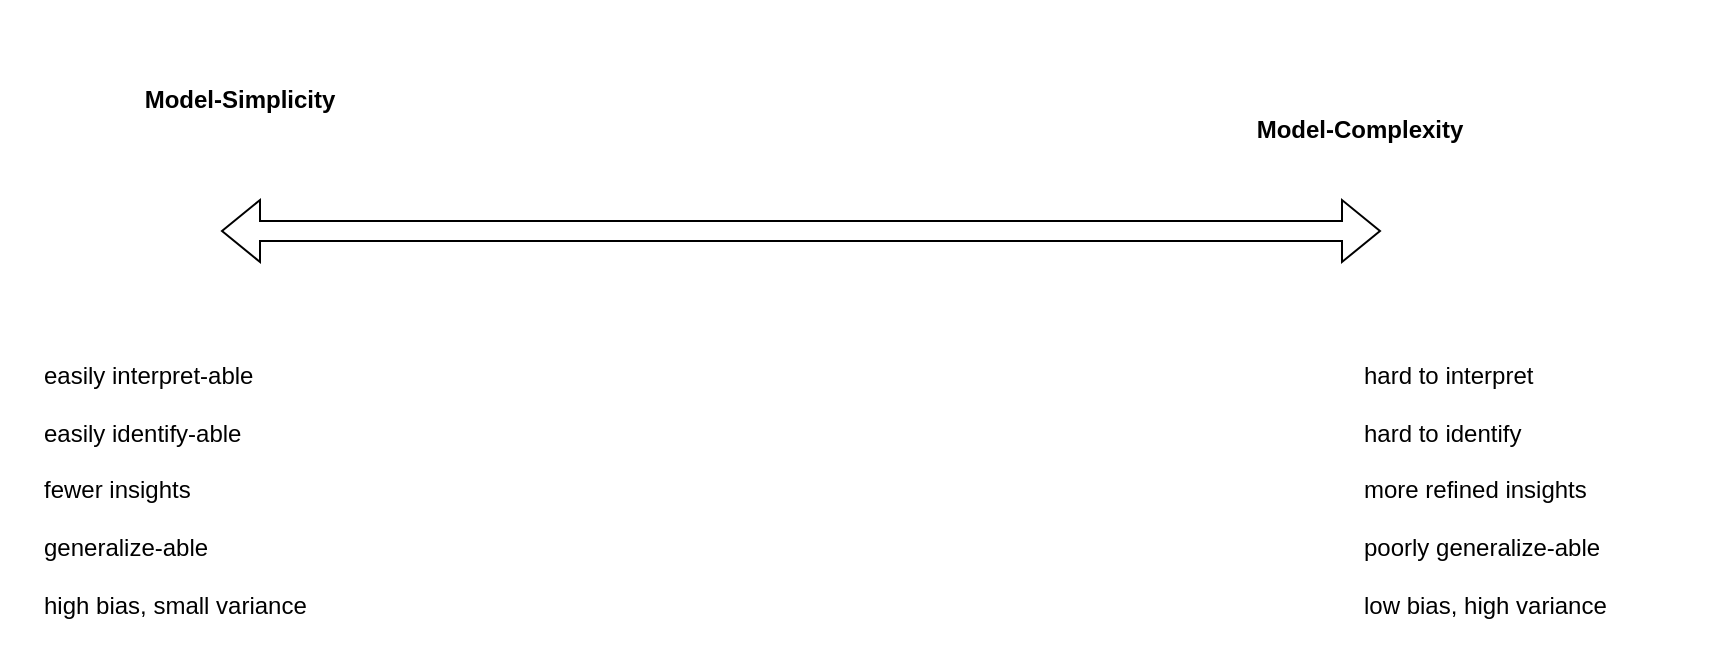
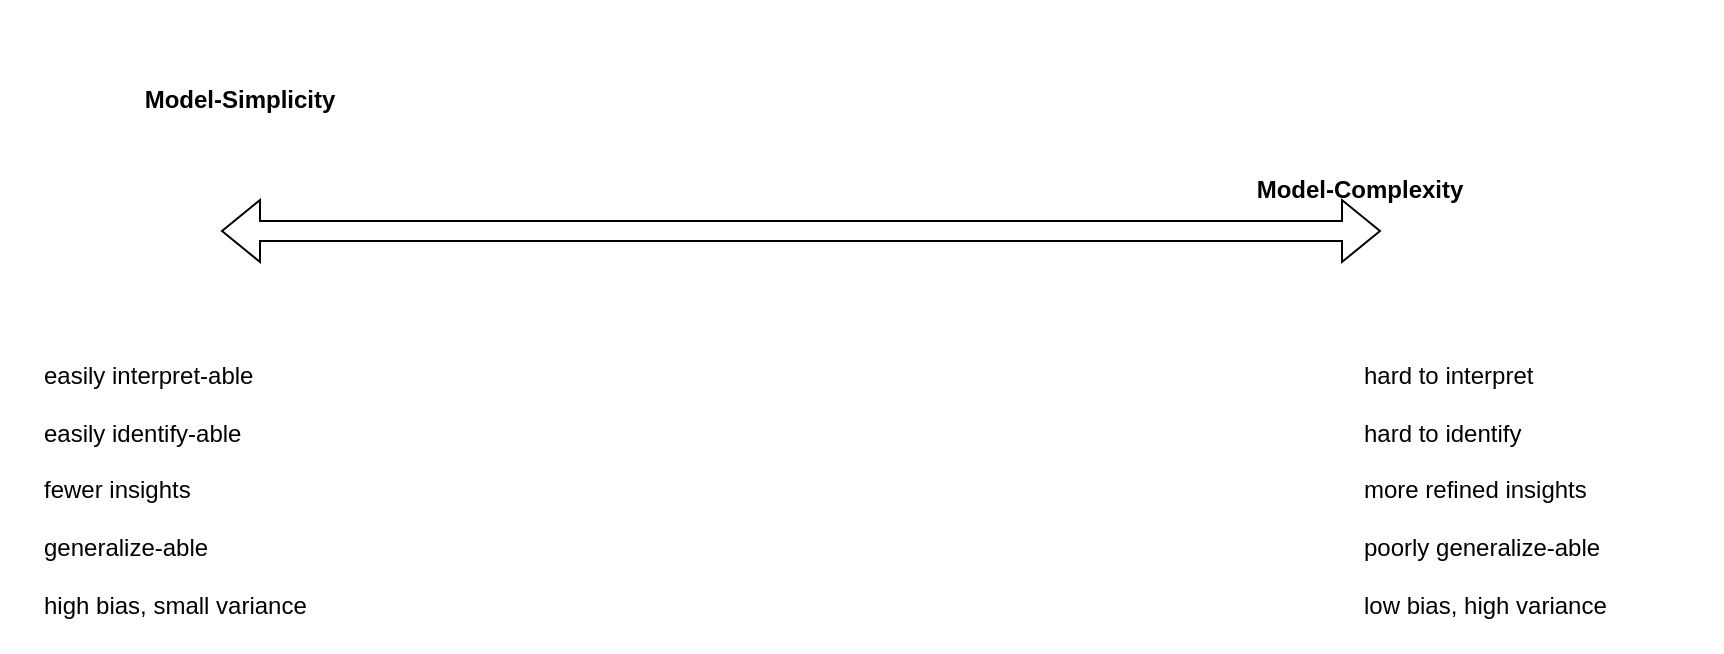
(1361, 131) -> (1361, 191)
